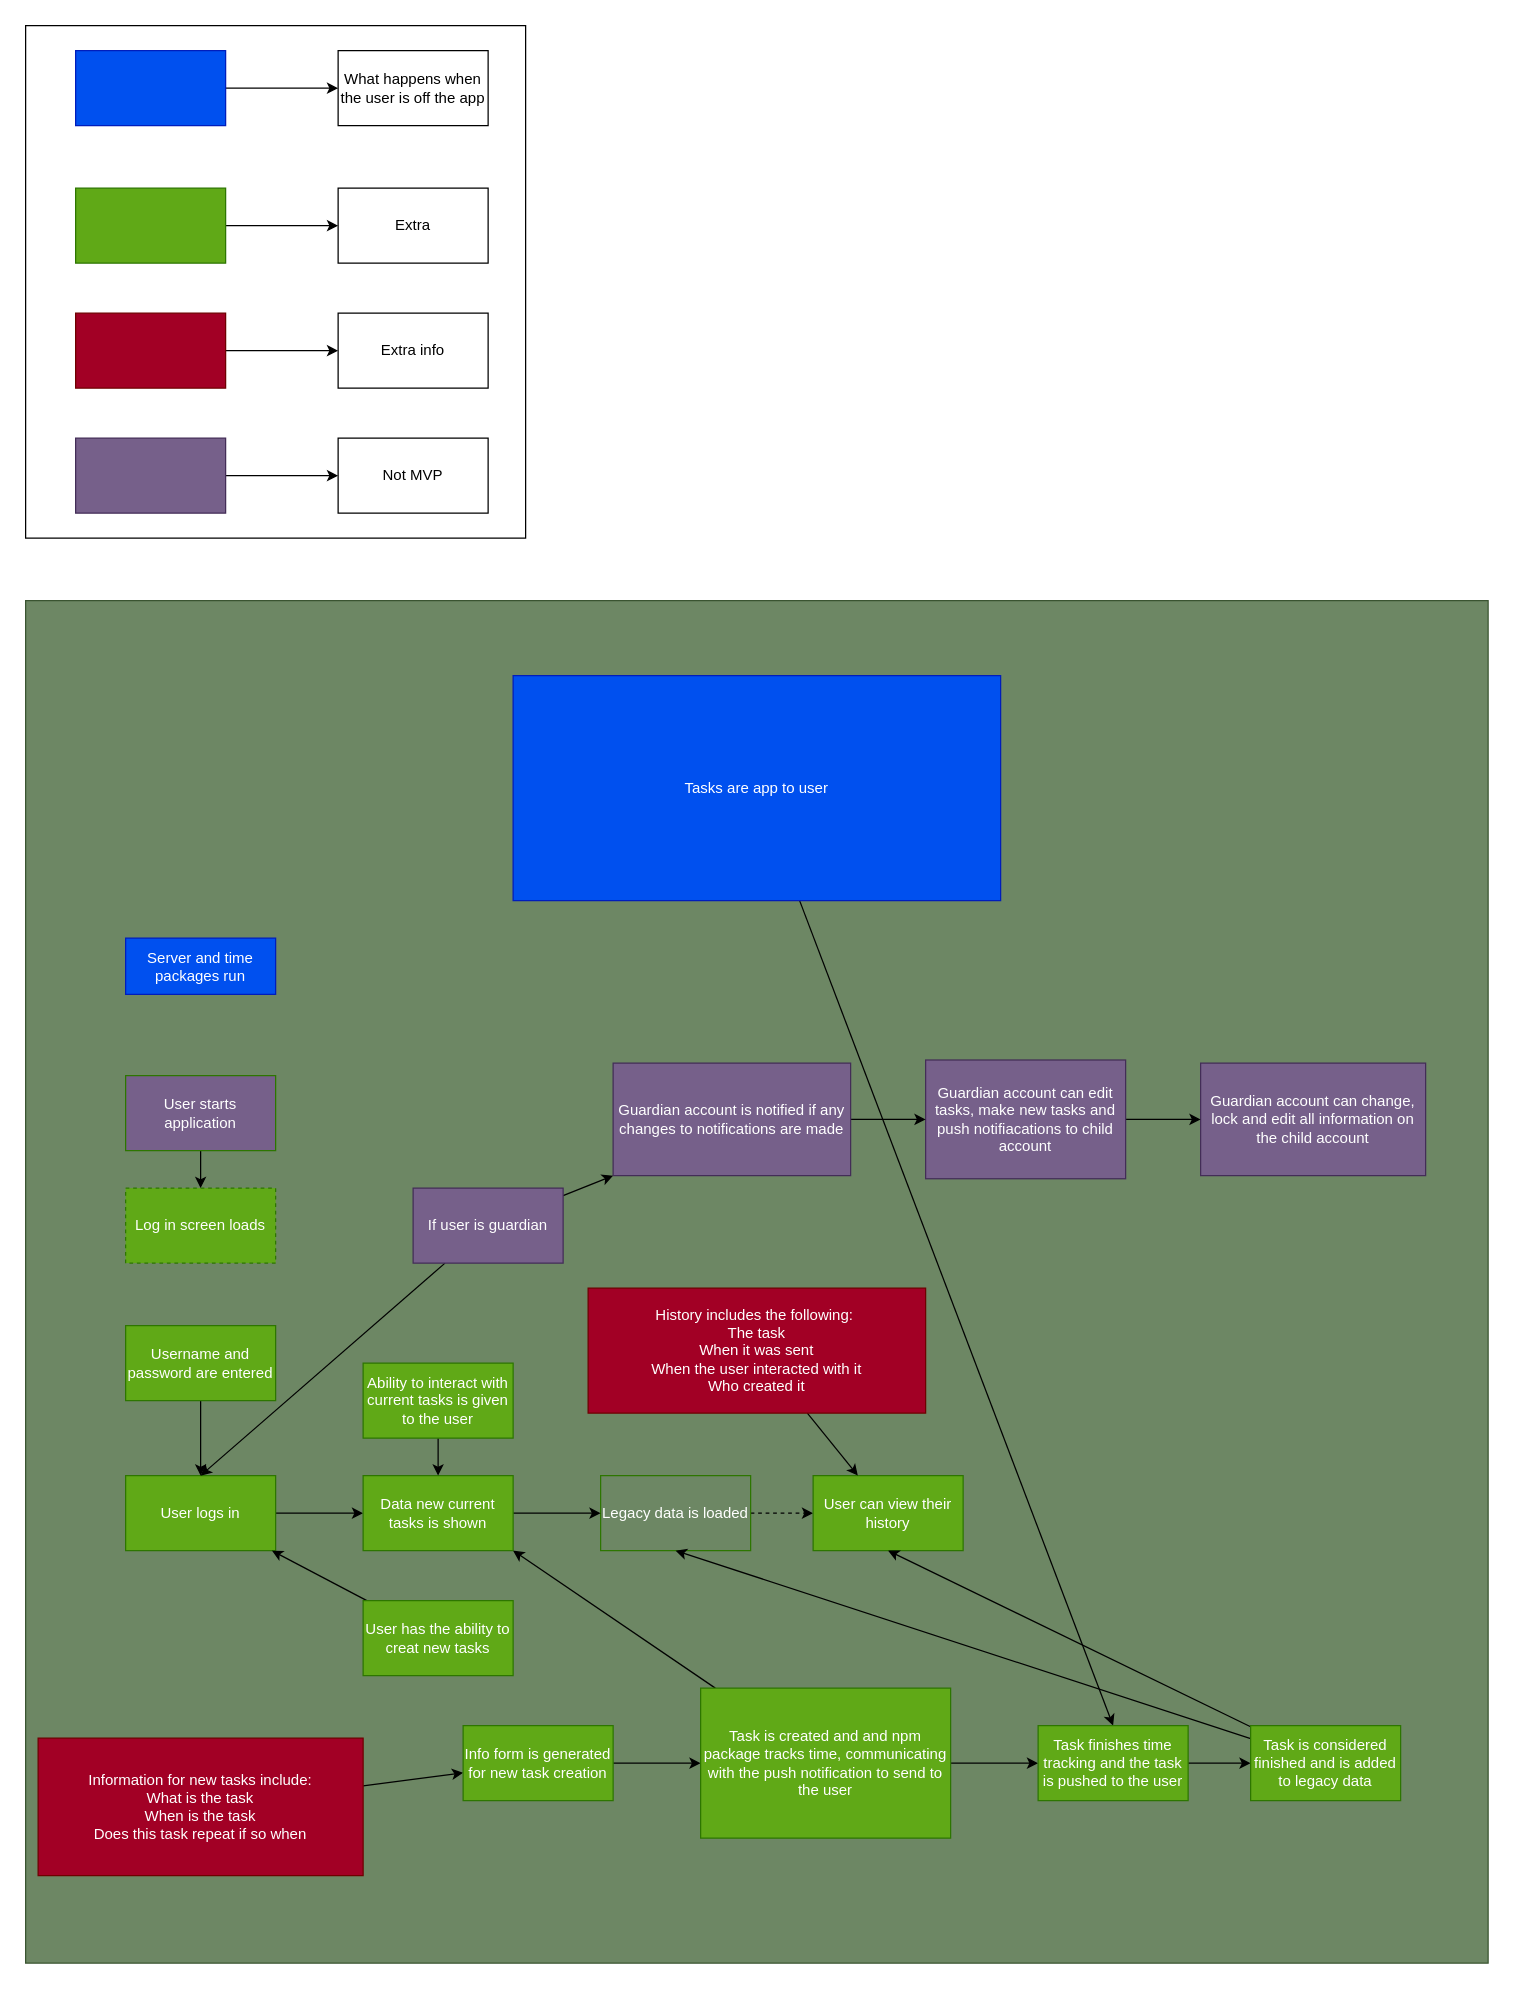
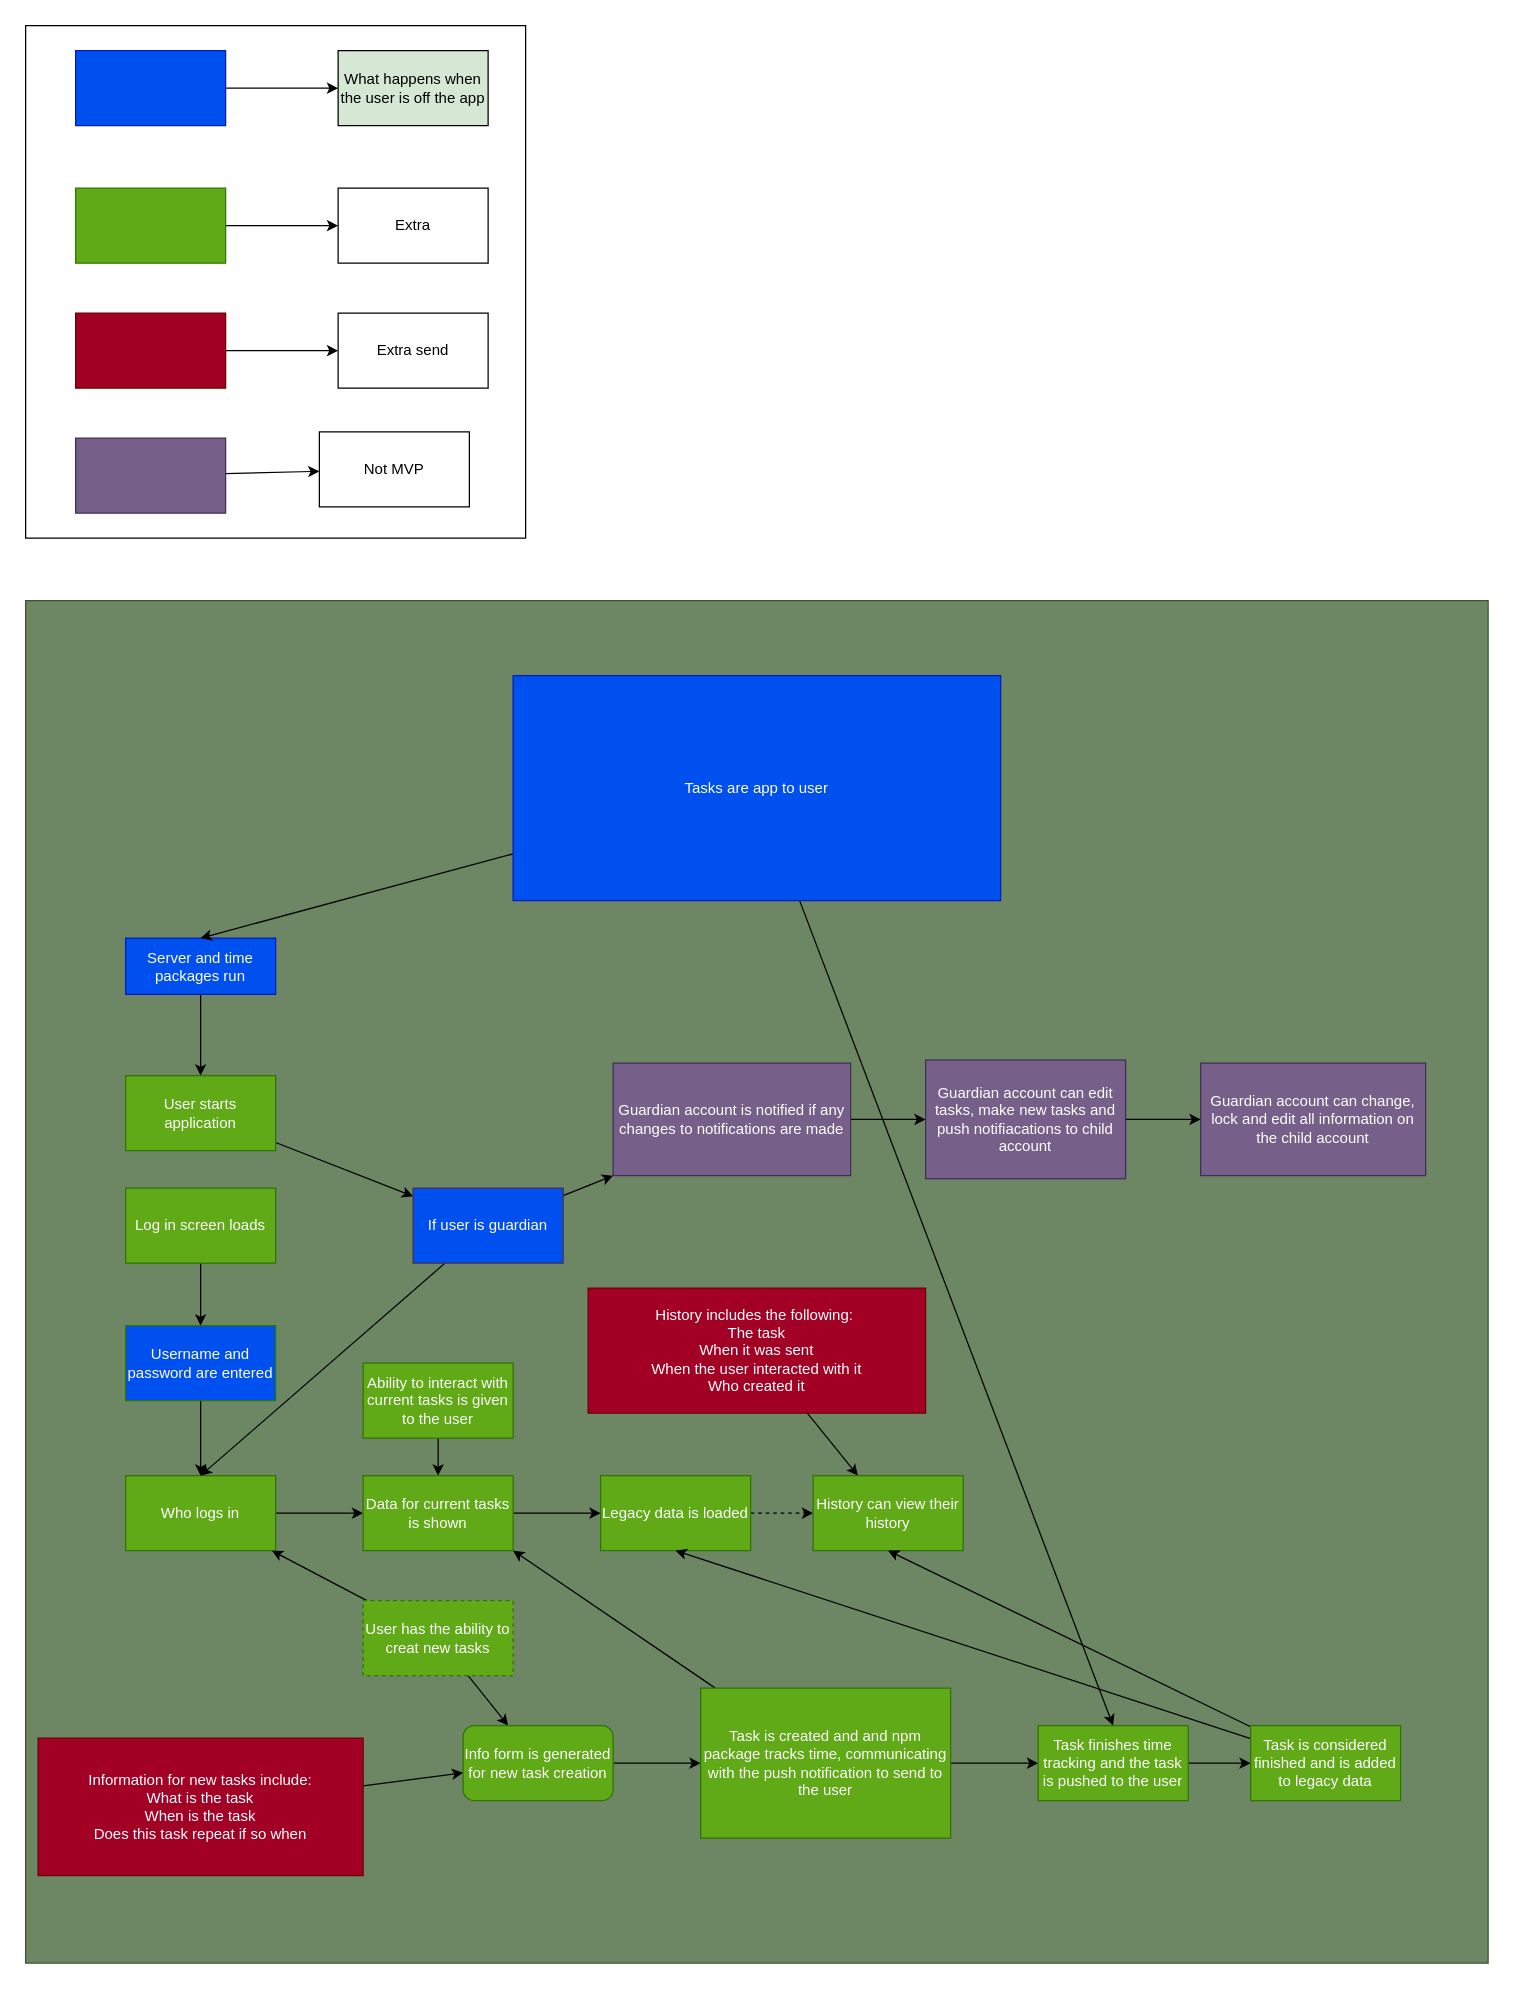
(413, 88) -> (413, 88)
(413, 351) -> (413, 351)
(413, 476) -> (394, 469)
none -> (361, 895)
none -> (201, 1031)
(201, 1113) -> (201, 1113)
(201, 1165) -> (340, 1168)
(201, 1226) -> (201, 1226)
(488, 1226) -> (488, 1226)
none -> (201, 1290)
(201, 1363) -> (201, 1363)
(201, 1513) -> (201, 1513)
(438, 1513) -> (438, 1513)
(676, 1513) -> (676, 1513)
(888, 1513) -> (888, 1513)
(438, 1638) -> (438, 1638)
none -> (486, 1698)
(538, 1763) -> (538, 1763)
